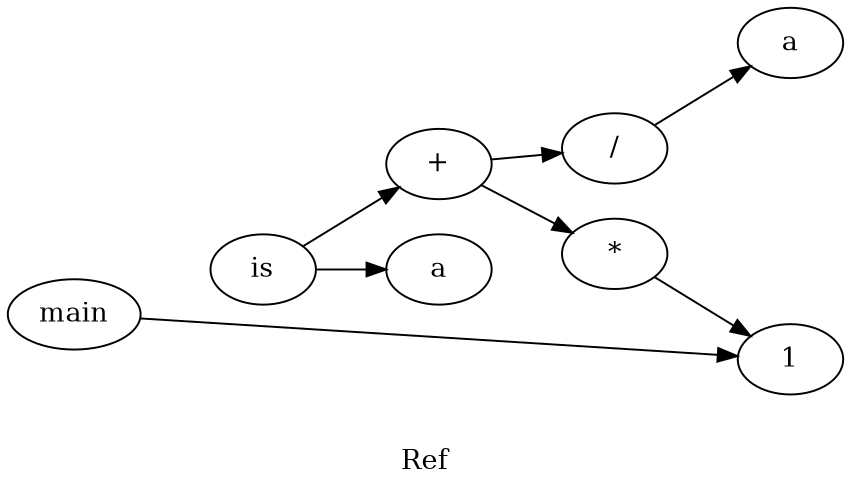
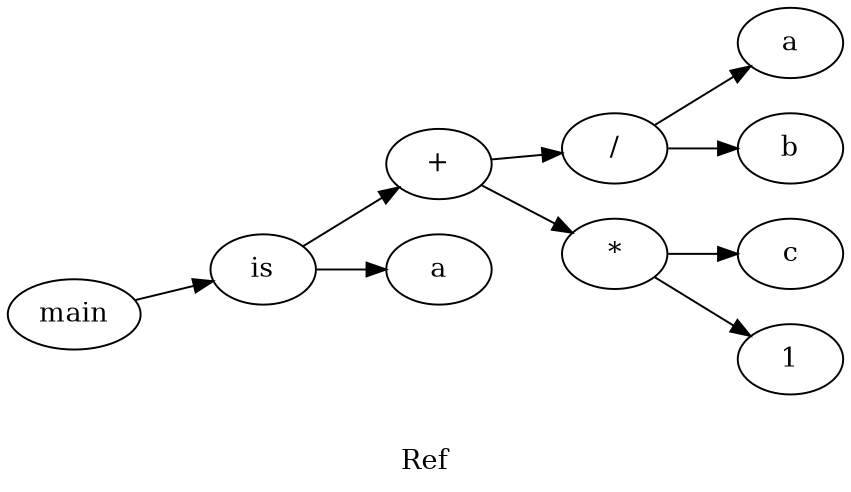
none -> (790, 148)
none -> (790, 254)
(429, 337) -> (164, 293)
